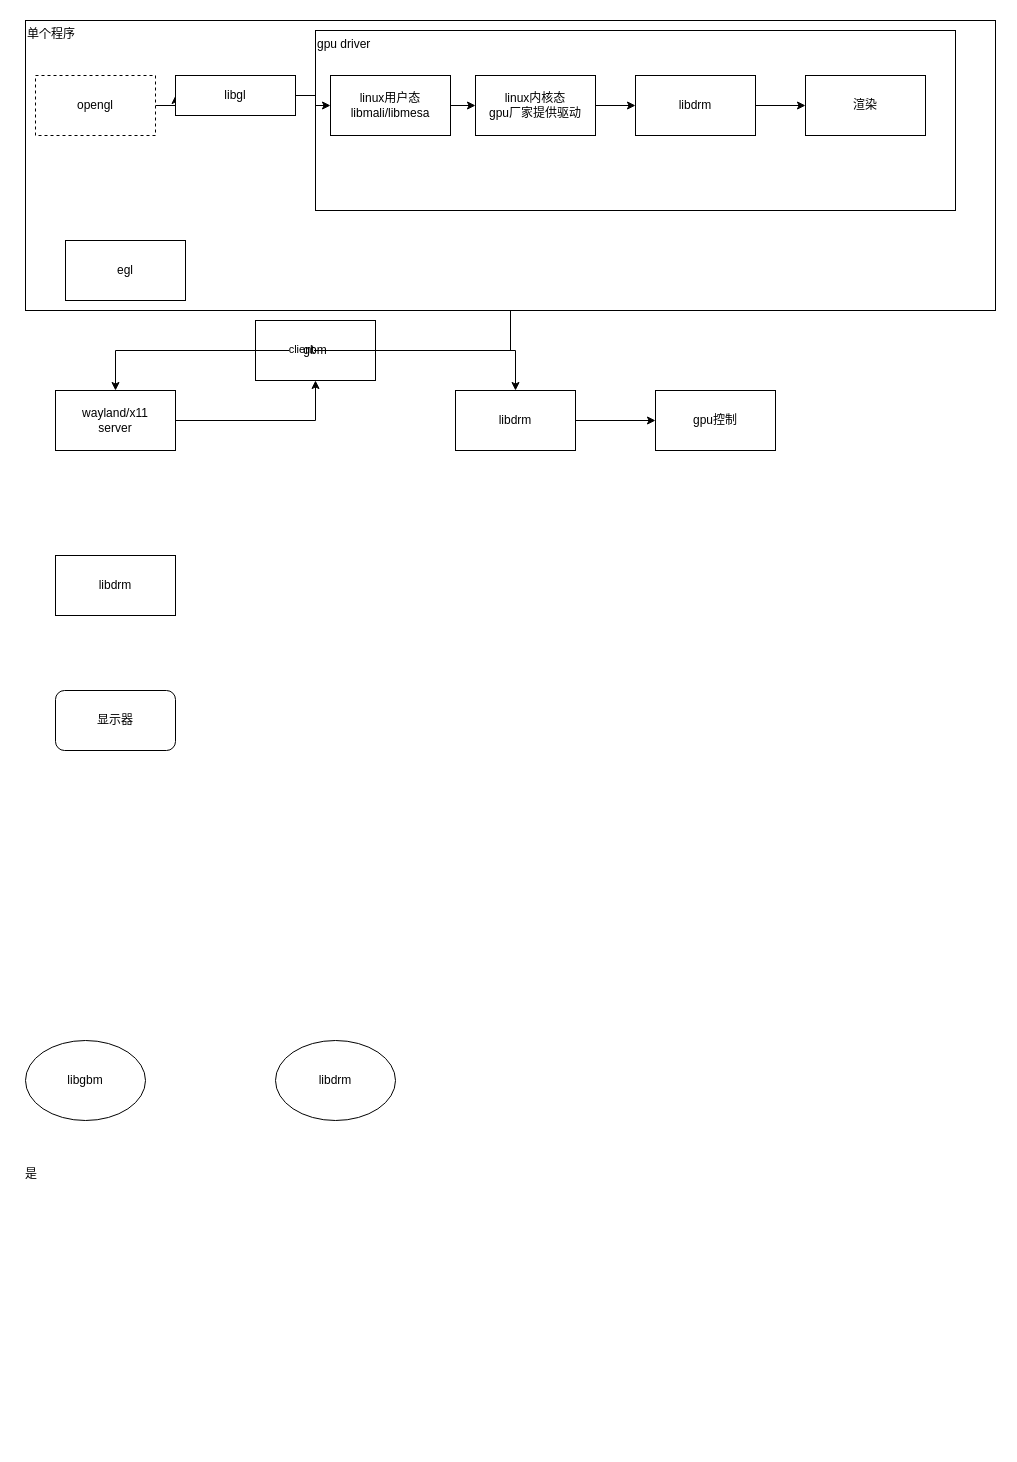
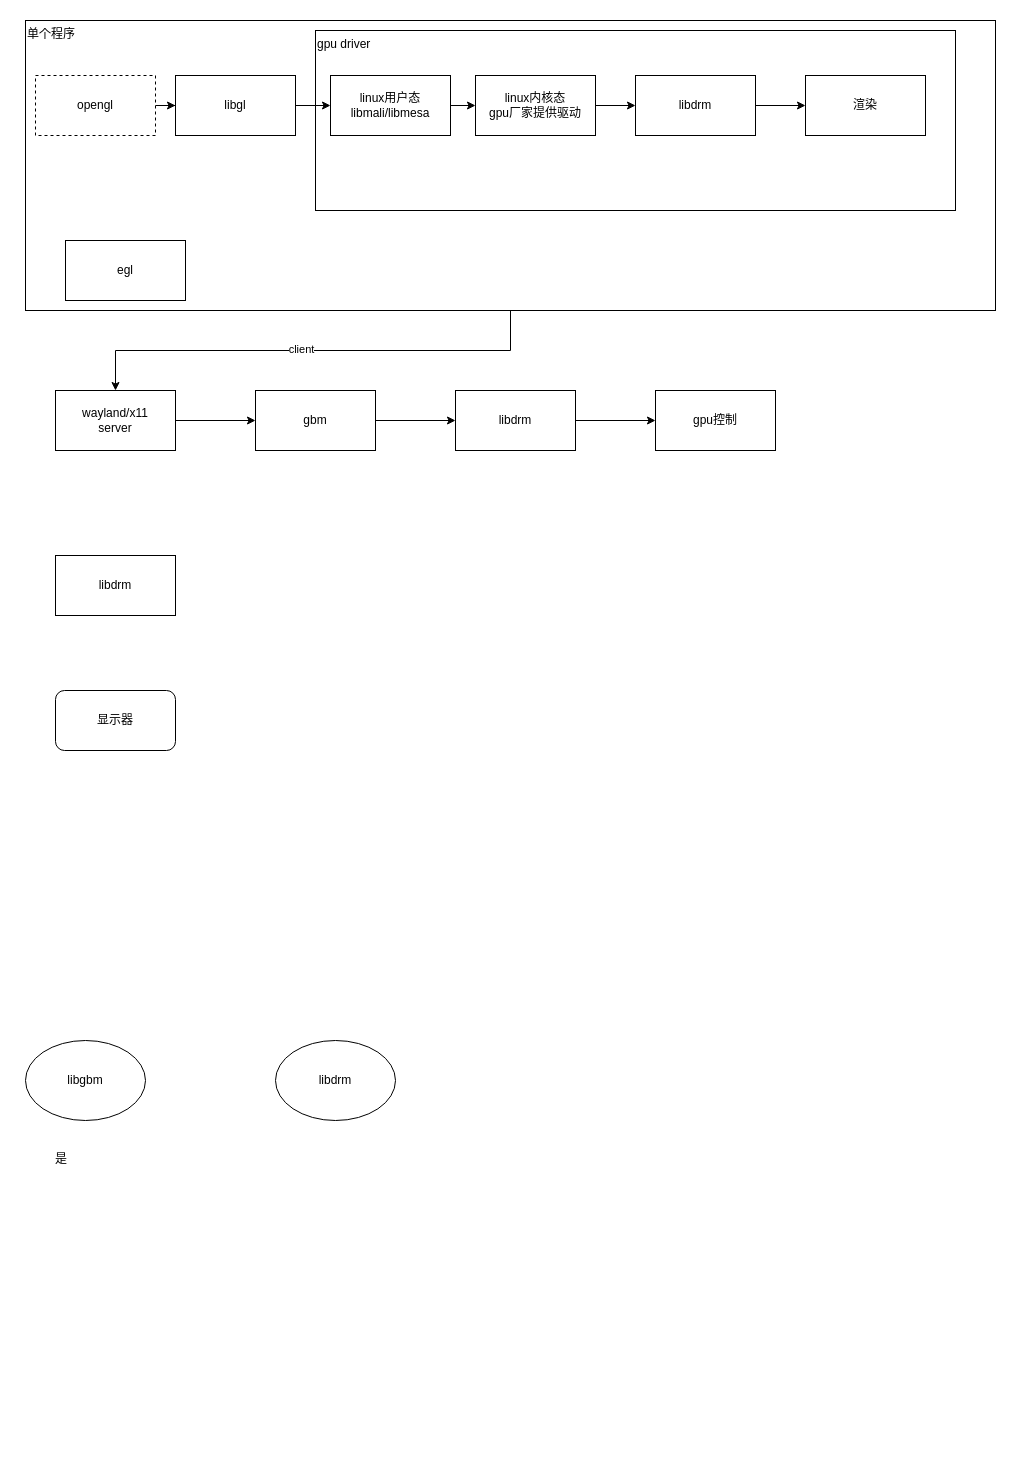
(236, 96) -> (236, 106)
(316, 351) -> (316, 421)
(138, 1296) -> (168, 1281)
